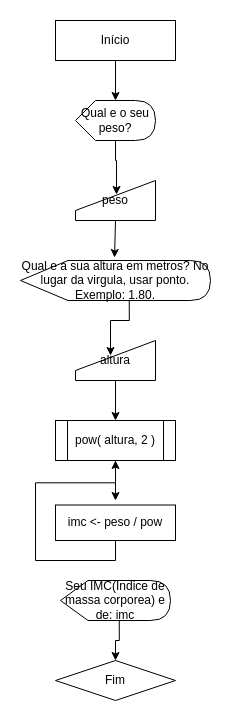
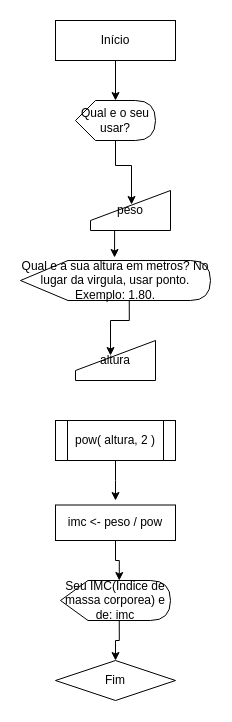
(116, 121) -> (116, 121)
(116, 201) -> (131, 211)
(116, 397) -> none
(36, 525) -> (119, 564)
